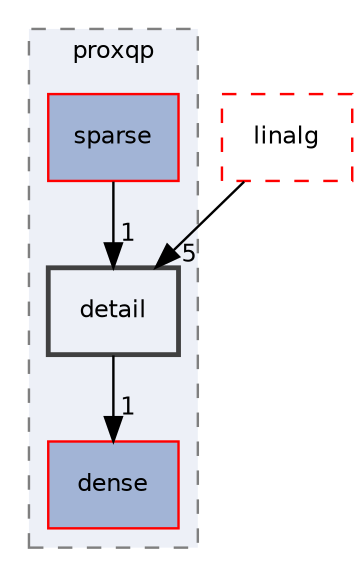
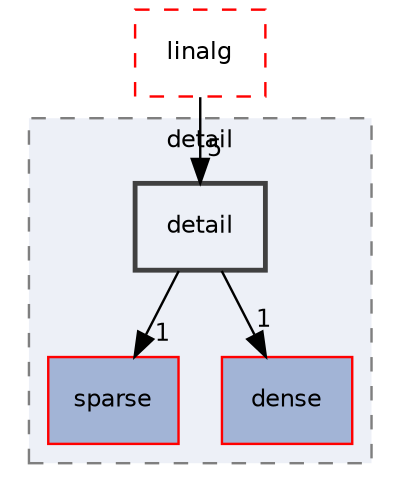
(113, 52) -> (200, 141)
(113, 213) -> (162, 303)
